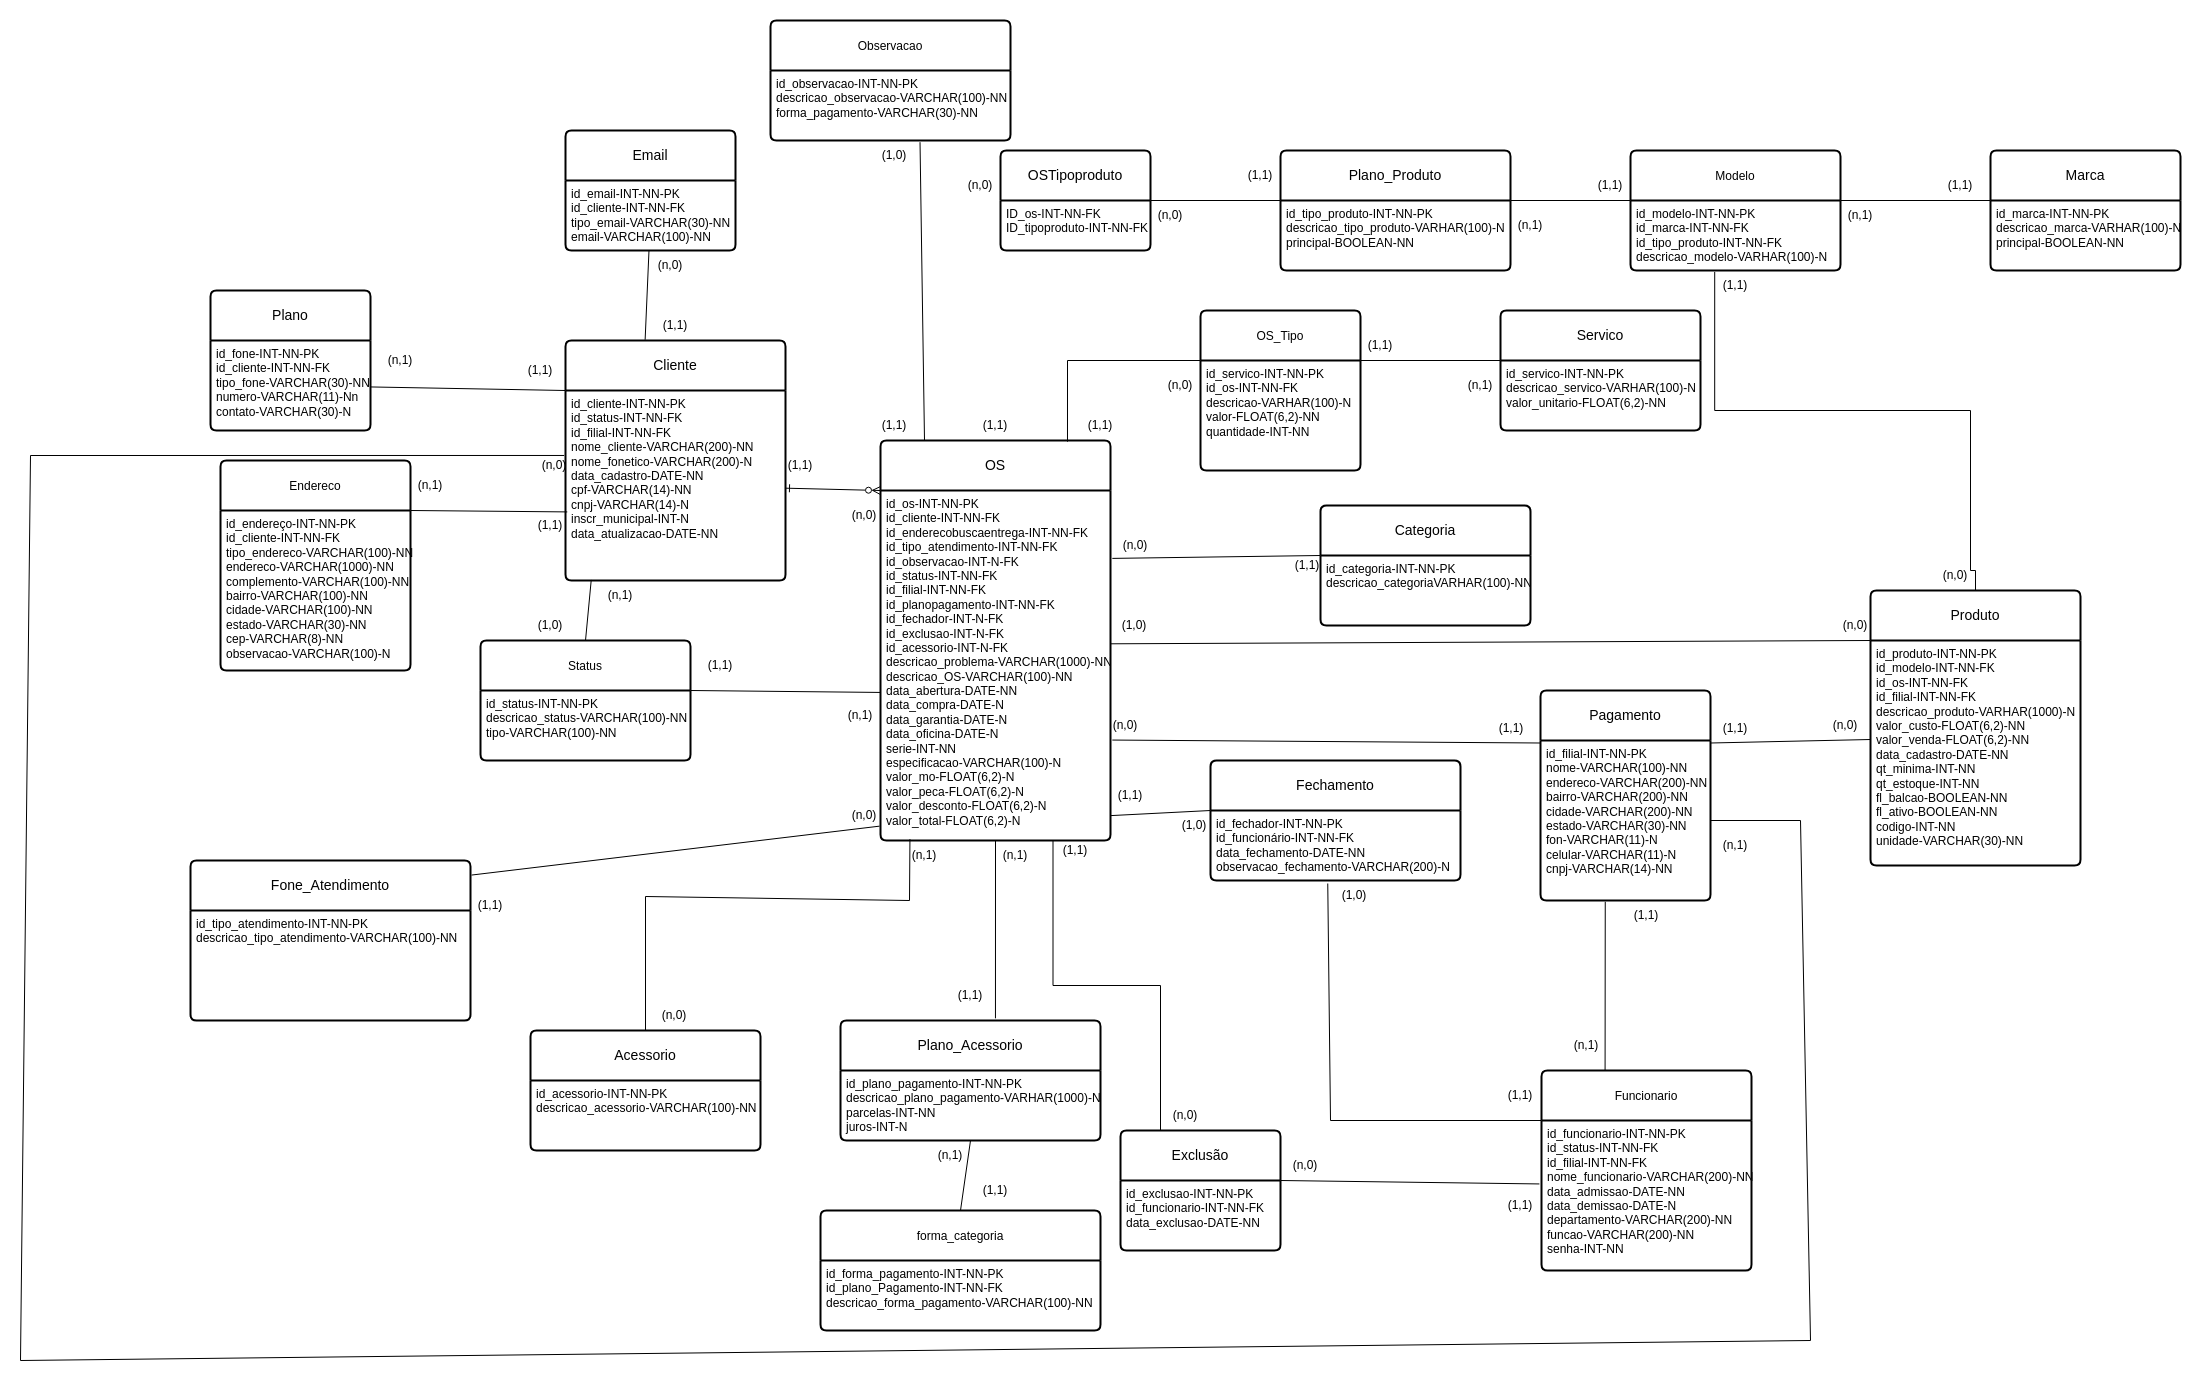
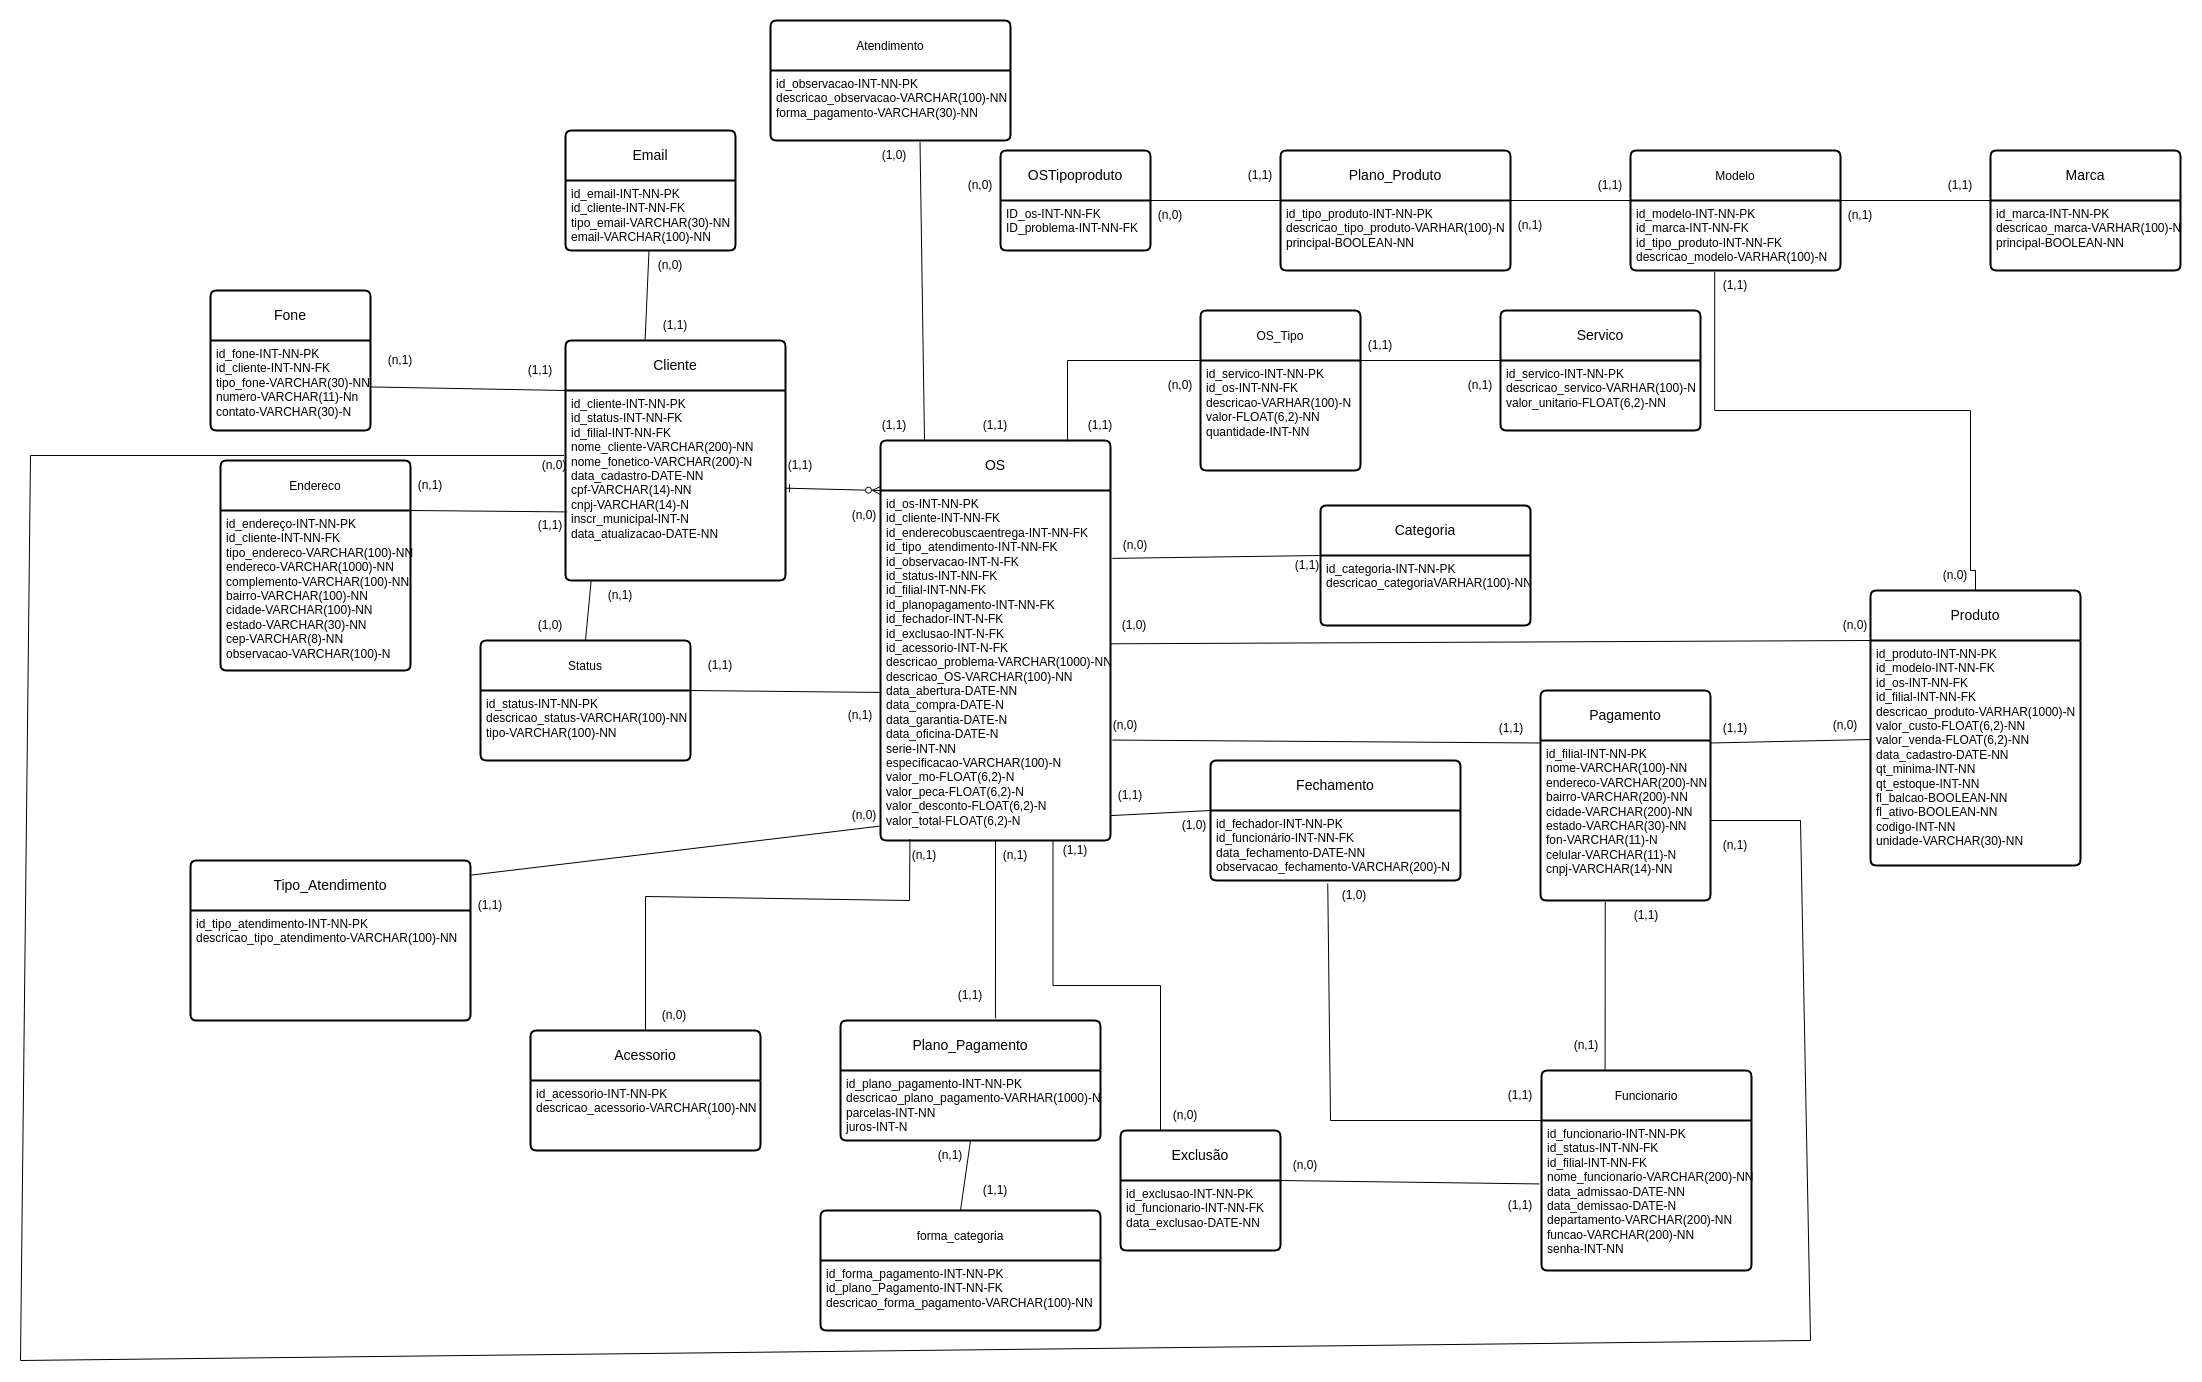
(891, 46) -> (891, 46)
(1086, 222) -> (1076, 222)
(291, 316) -> (291, 316)
(331, 886) -> (331, 886)
(971, 1046) -> (971, 1046)
